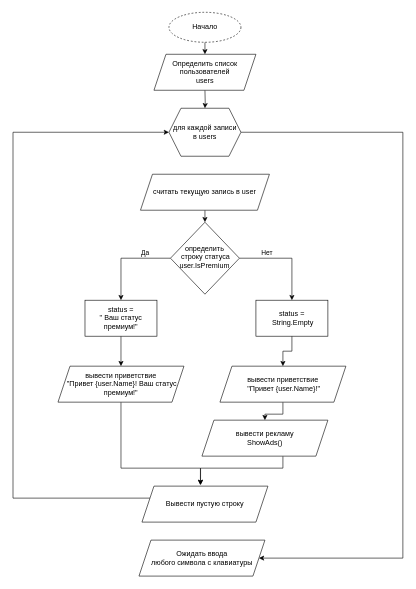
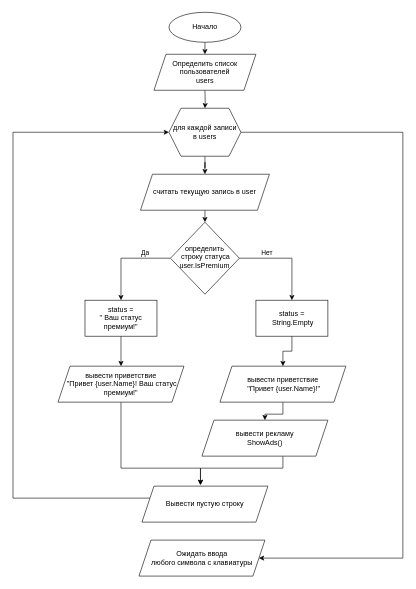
(205, 27) -> (205, 27)
none -> (205, 165)
